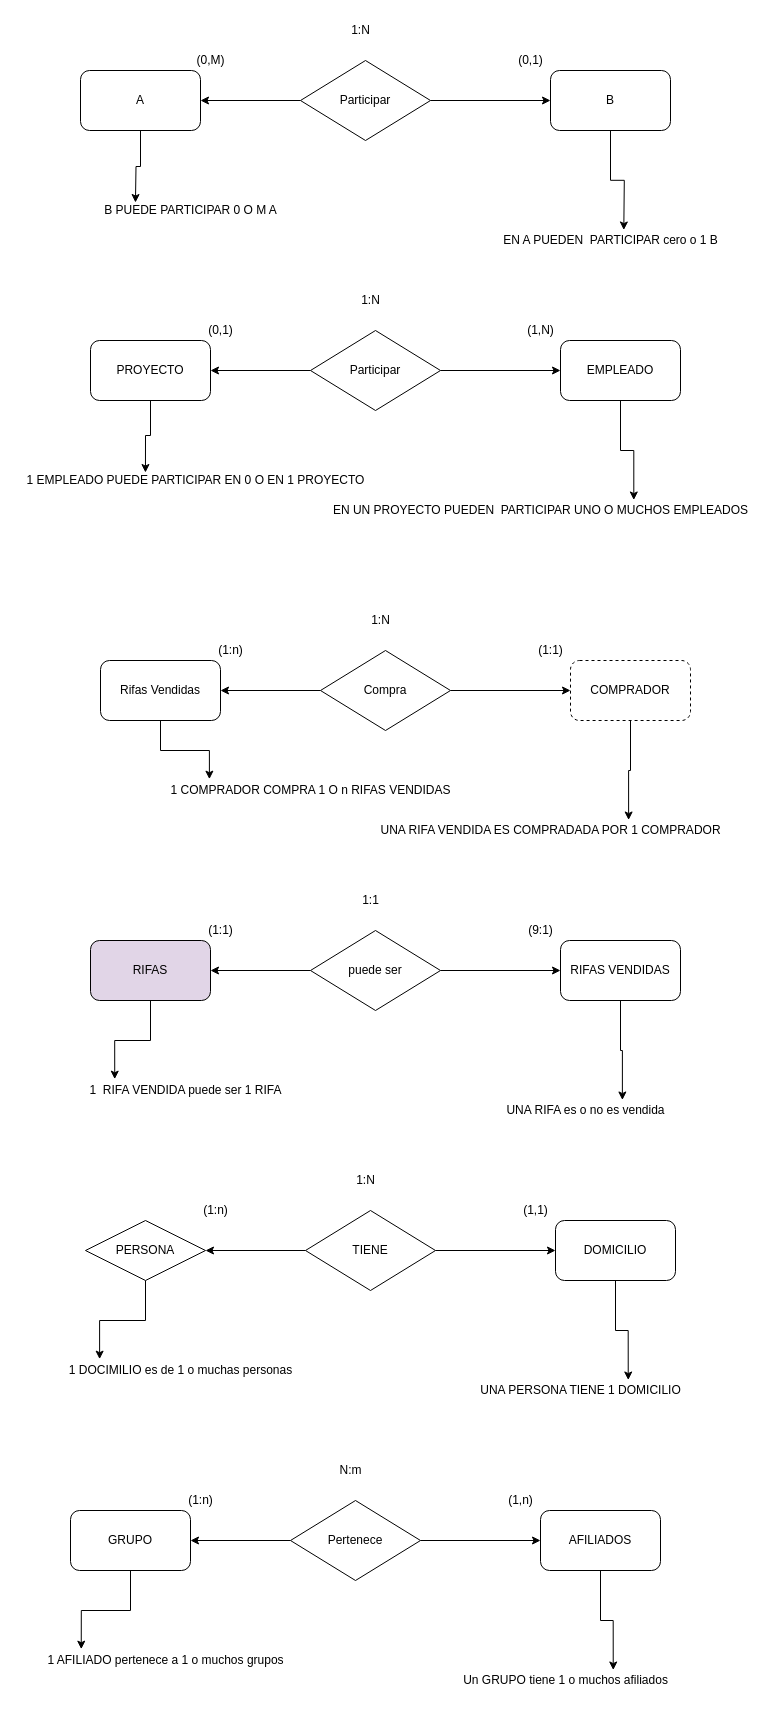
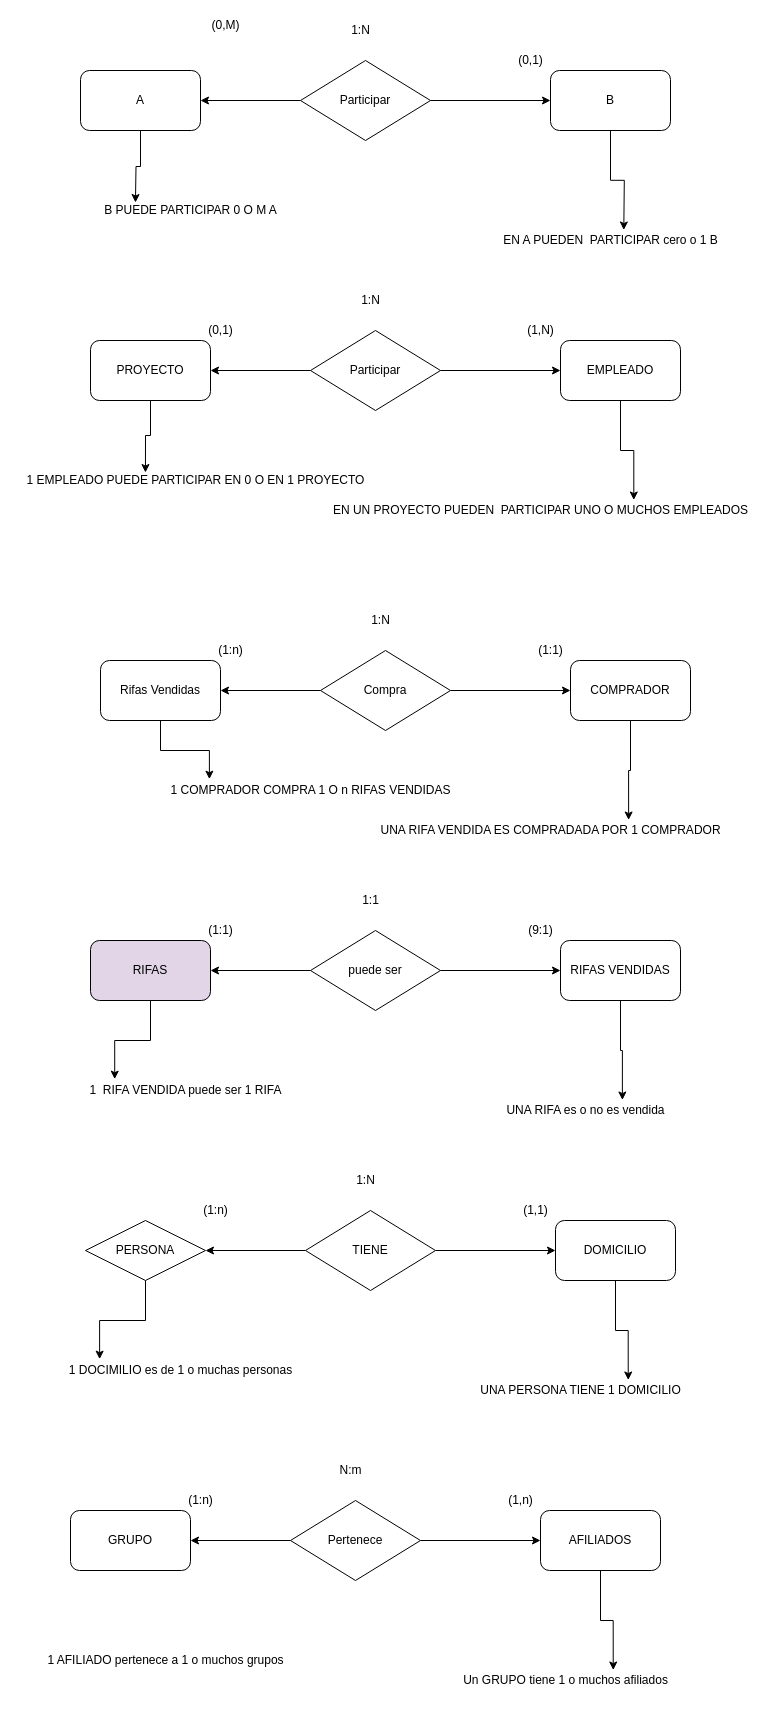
(211, 61) -> (226, 26)
(631, 691) -> (631, 691)
(110, 1611) -> none
